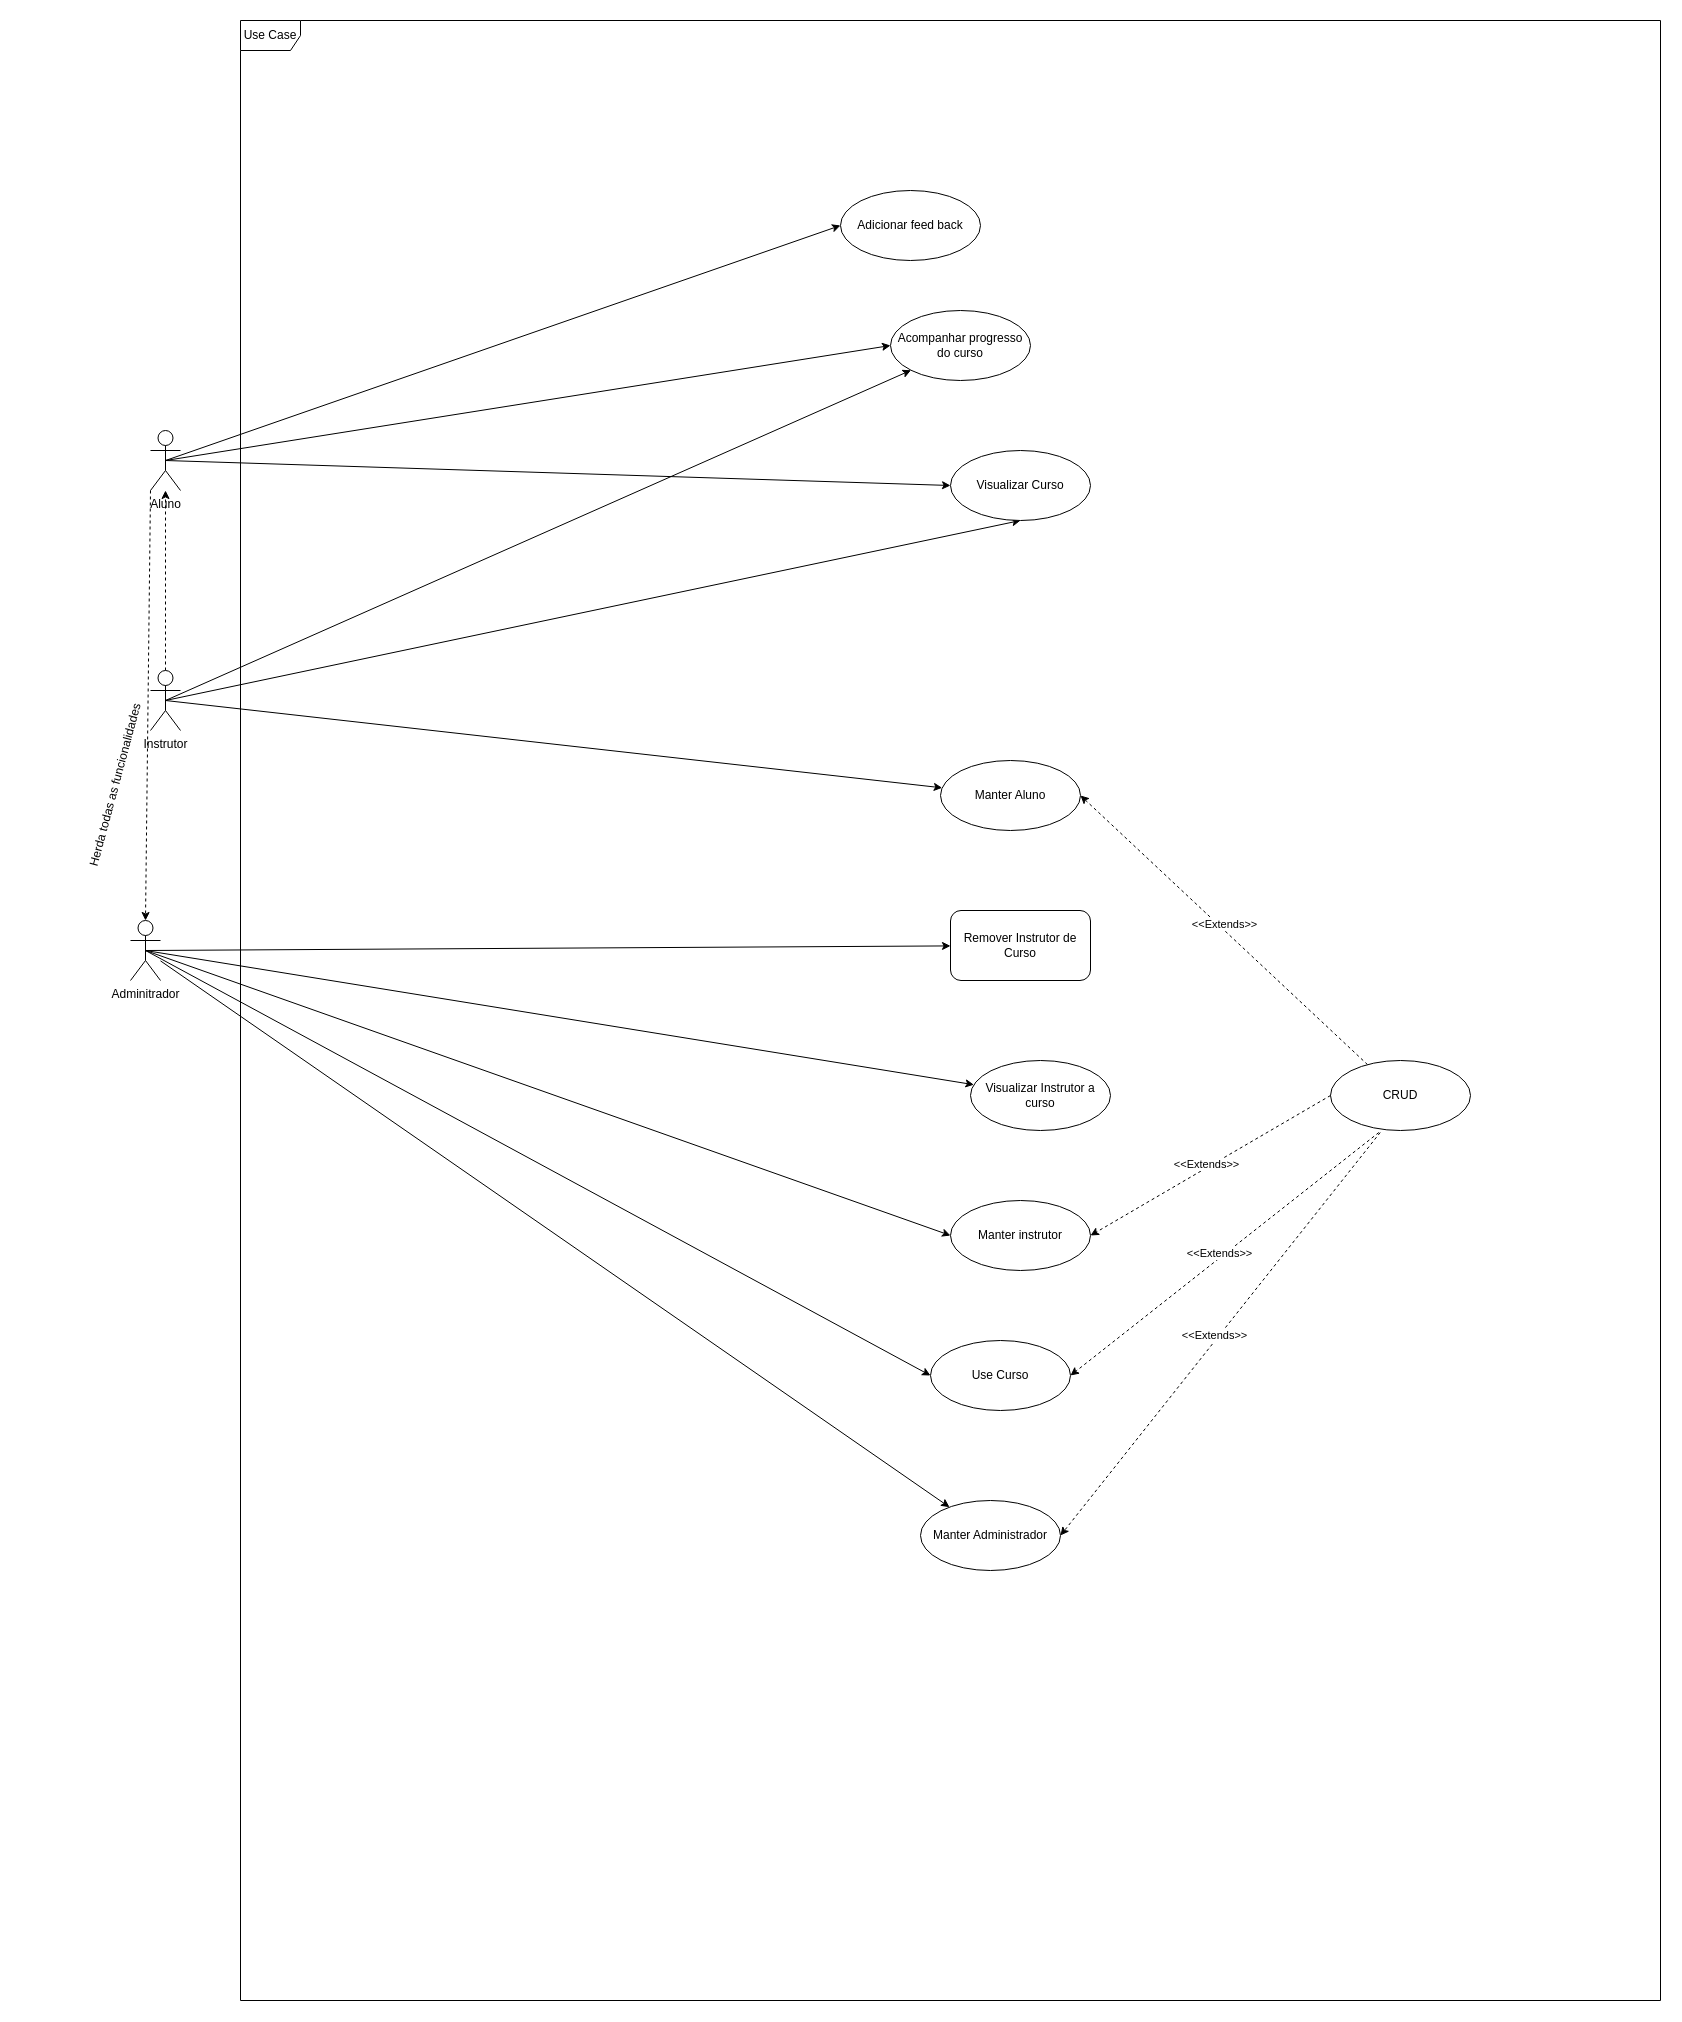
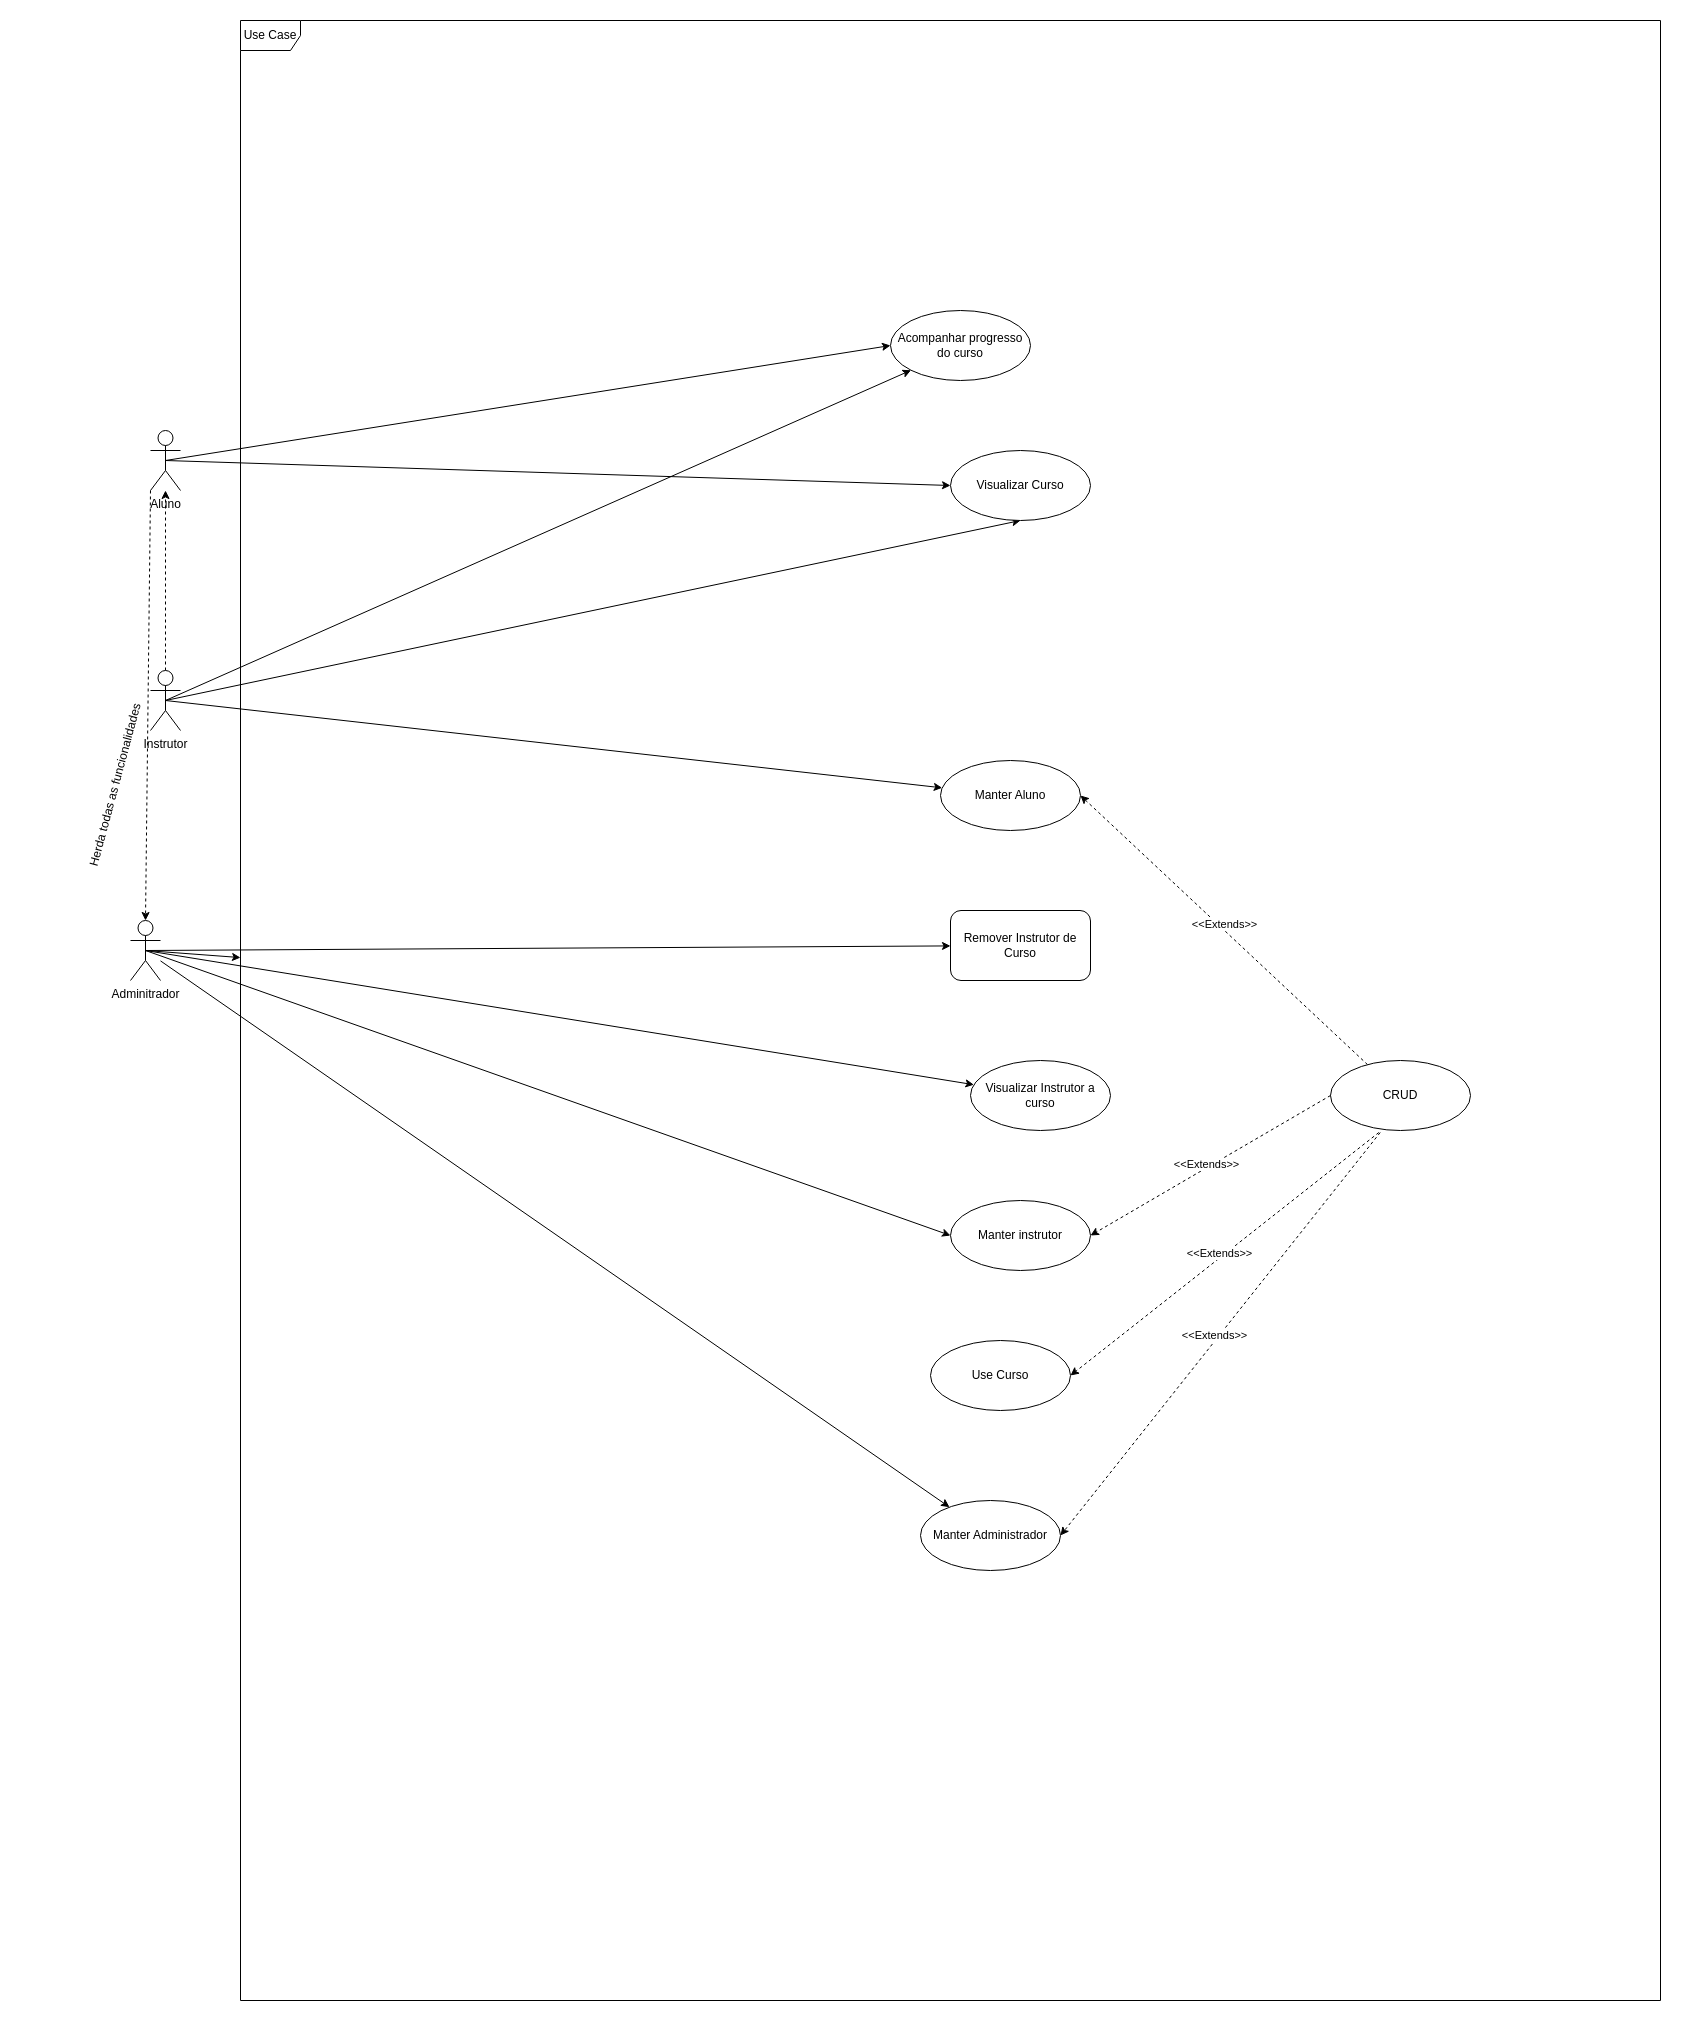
(911, 226) -> none
(506, 342) -> none
(538, 1163) -> (196, 954)
